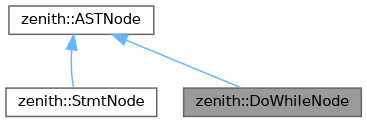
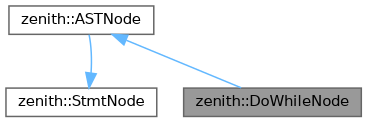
(71, 69) -> (91, 54)
